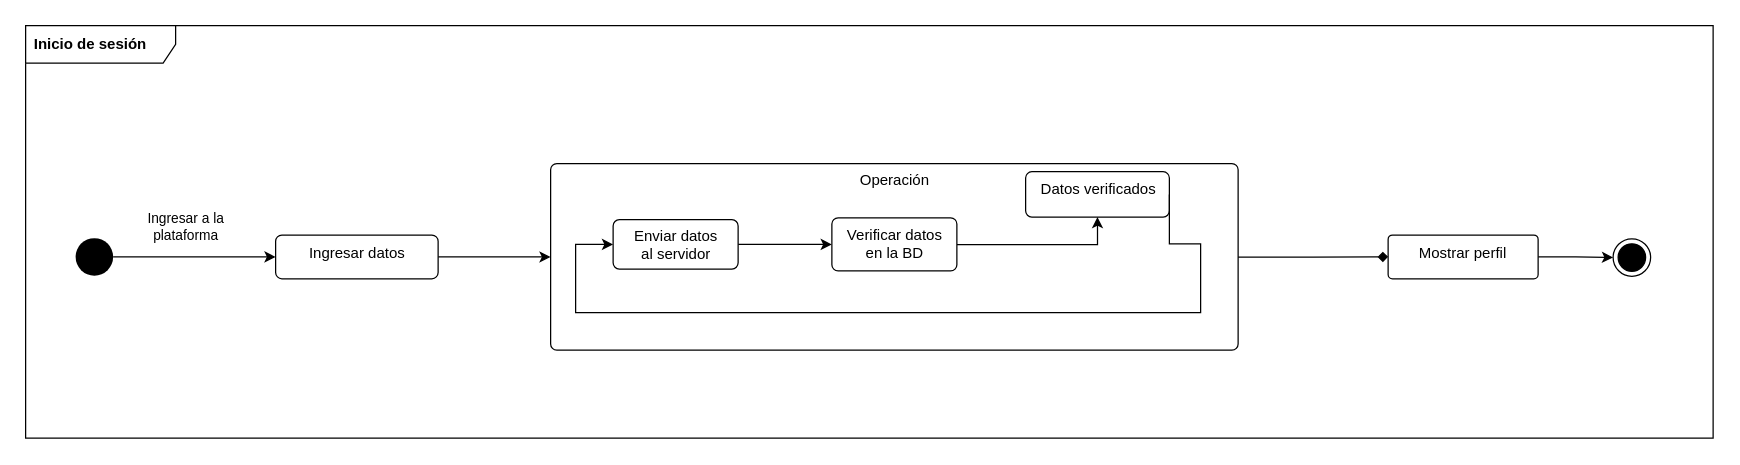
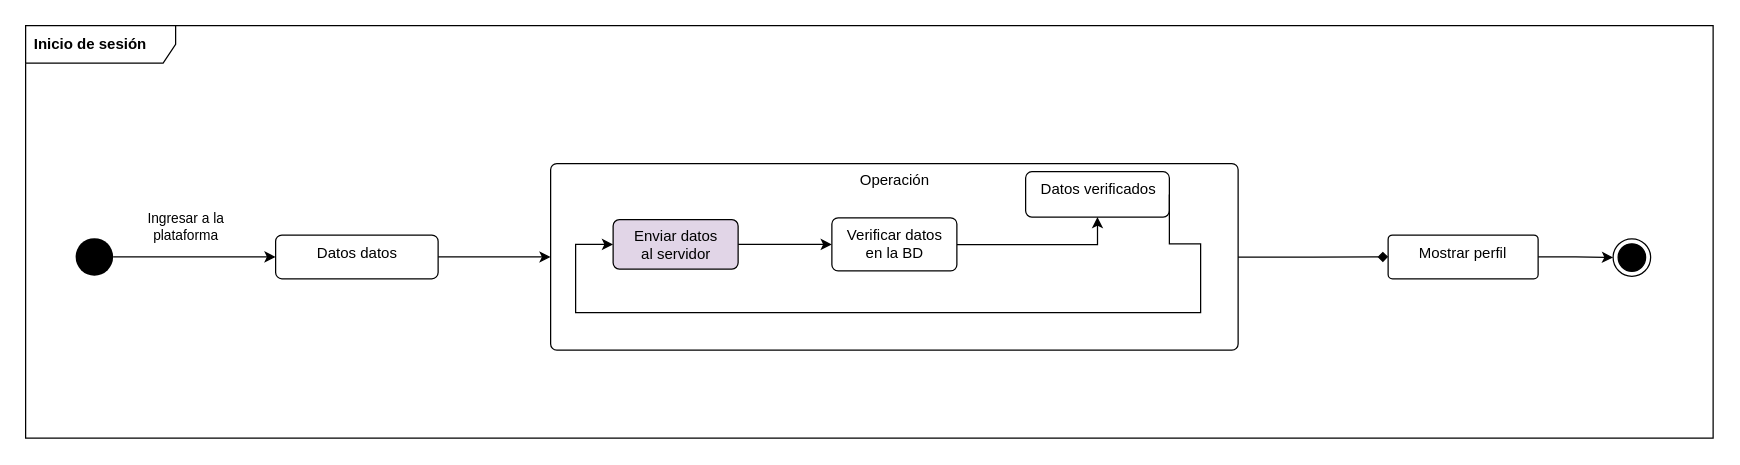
(676, 244) -> (676, 244)
(358, 253) -> (358, 253)
